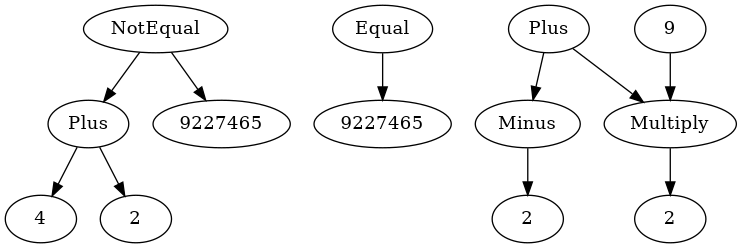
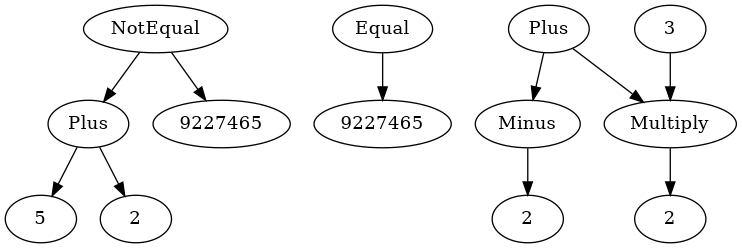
(670, 29) -> (670, 29)
(41, 219) -> (41, 219)
